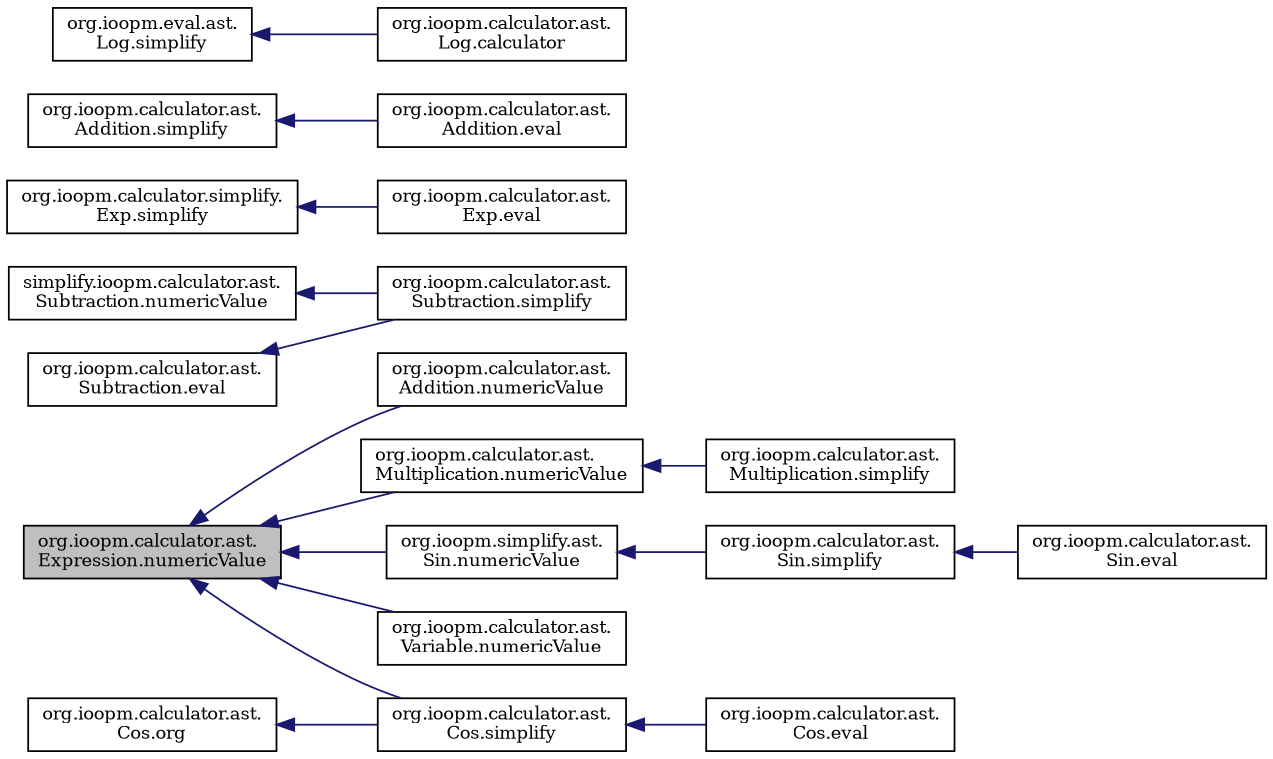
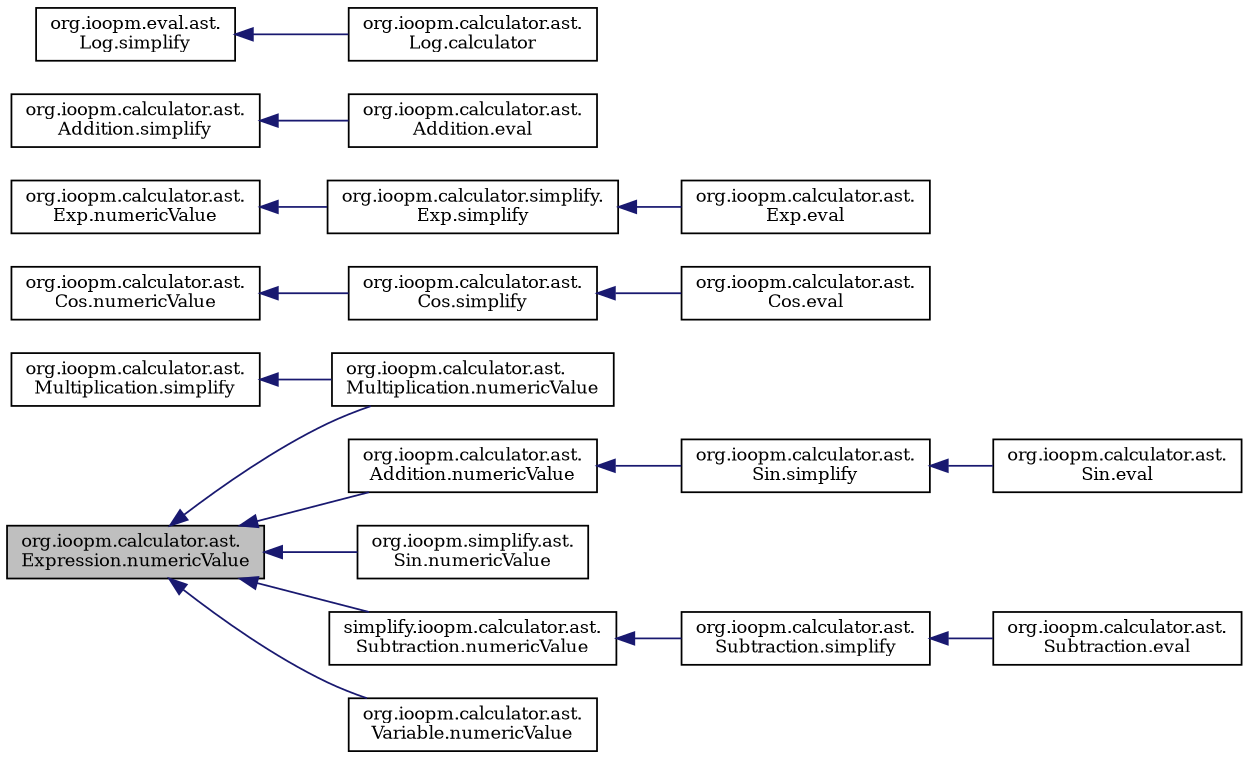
none -> (136, 207)
(336, 334) -> (971, 638)
(683, 466) -> (305, 380)
(671, 552) -> (648, 466)
(299, 650) -> (313, 597)
(152, 725) -> (136, 293)
